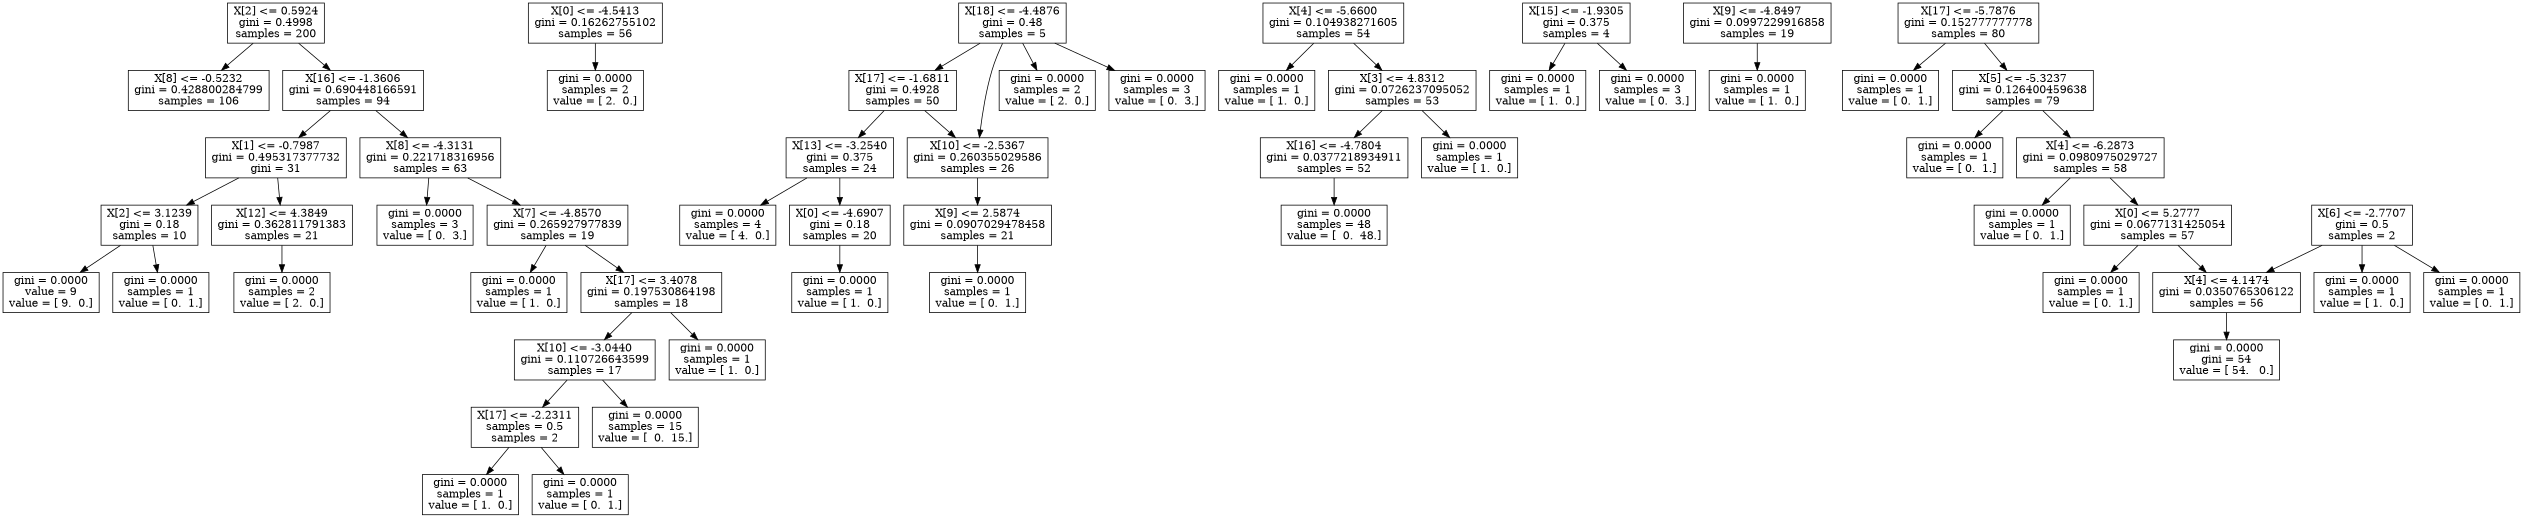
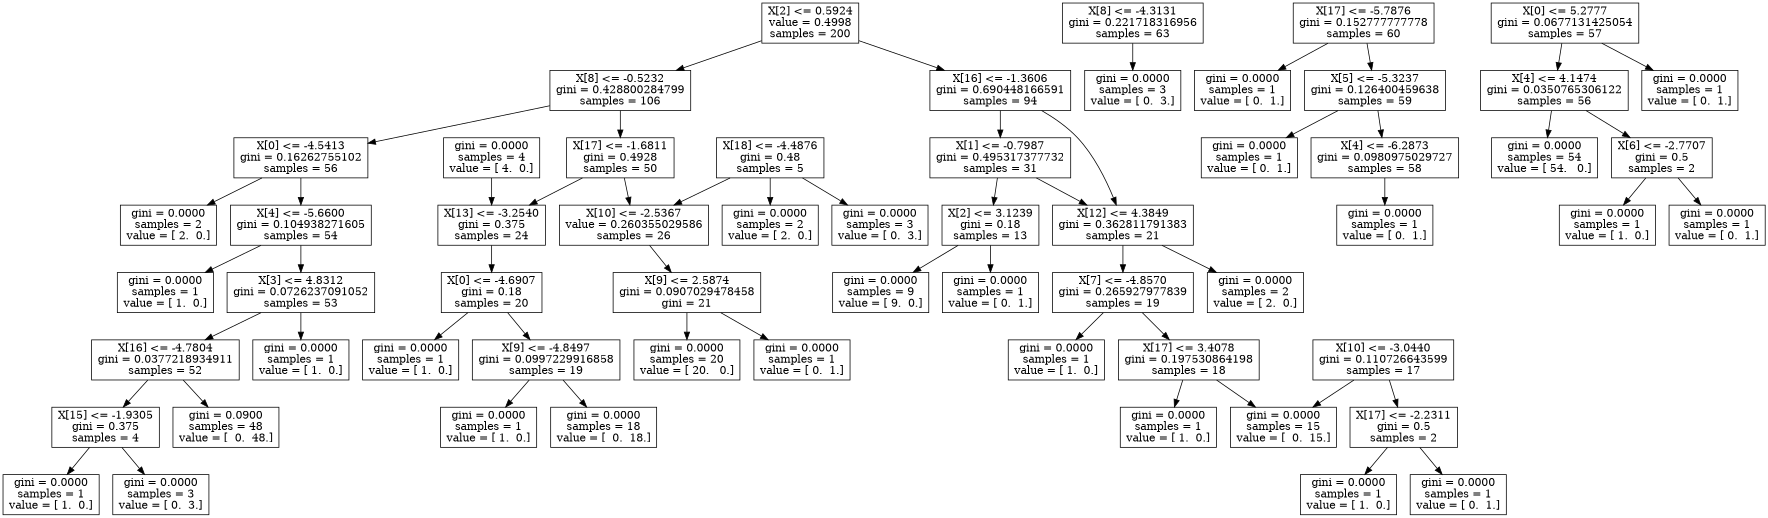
(276, 23) -> (810, 23)
(1968, 23) -> (1364, 23)
(961, 55) -> (620, 120)
(1402, 90) -> (301, 293)
(2023, 90) -> (1375, 90)
(389, 122) -> (1086, 147)
none -> (463, 124)
(276, 158) -> (1000, 158)
(978, 158) -> (634, 225)
none -> (301, 188)
(2121, 189) -> none
(490, 190) -> (1123, 255)
(787, 190) -> (492, 188)
(149, 225) -> (990, 225)
(978, 225) -> (687, 293)
(1334, 225) -> (226, 427)
(2298, 257) -> (1605, 122)
(51, 293) -> (881, 293)
none -> (516, 323)
(621, 324) -> (1233, 391)
none -> (687, 360)
(2227, 360) -> (1545, 158)
none -> (138, 391)
(525, 427) -> (1404, 427)
none -> (604, 427)
